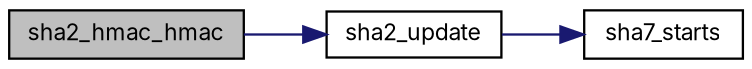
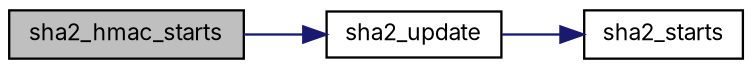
(126, 34) -> (126, 34)
(664, 34) -> (664, 34)
